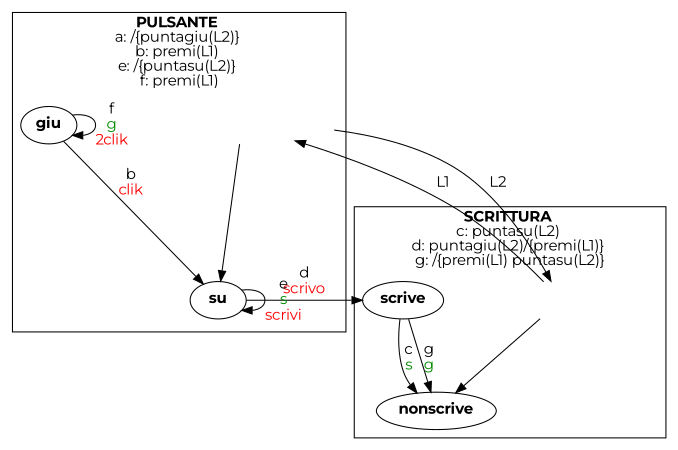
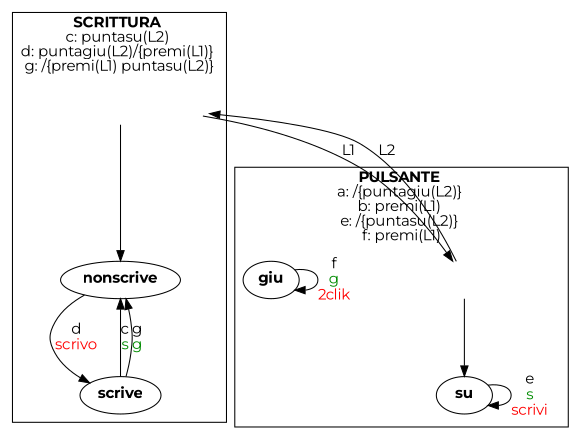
(130, 209) -> none
(299, 300) -> (50, 335)
